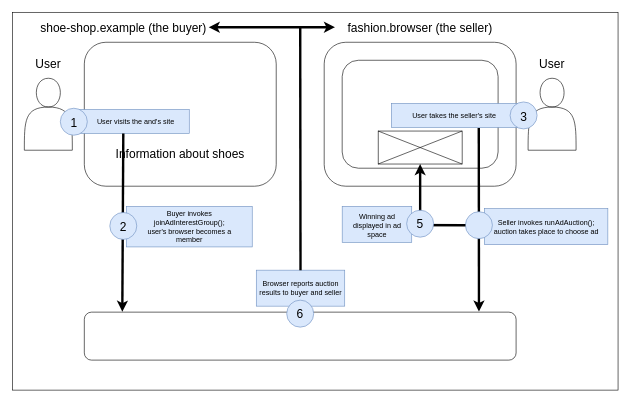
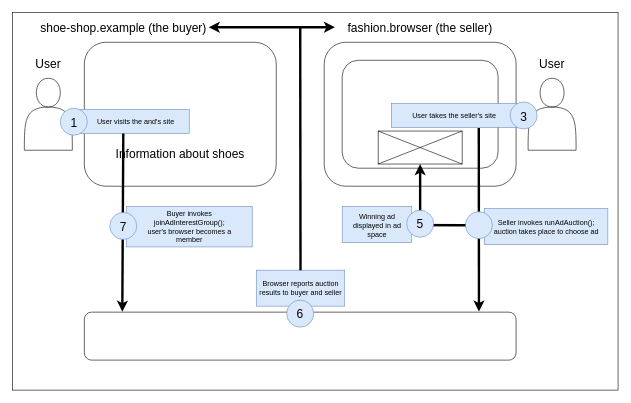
(123, 227) -> (123, 227)
